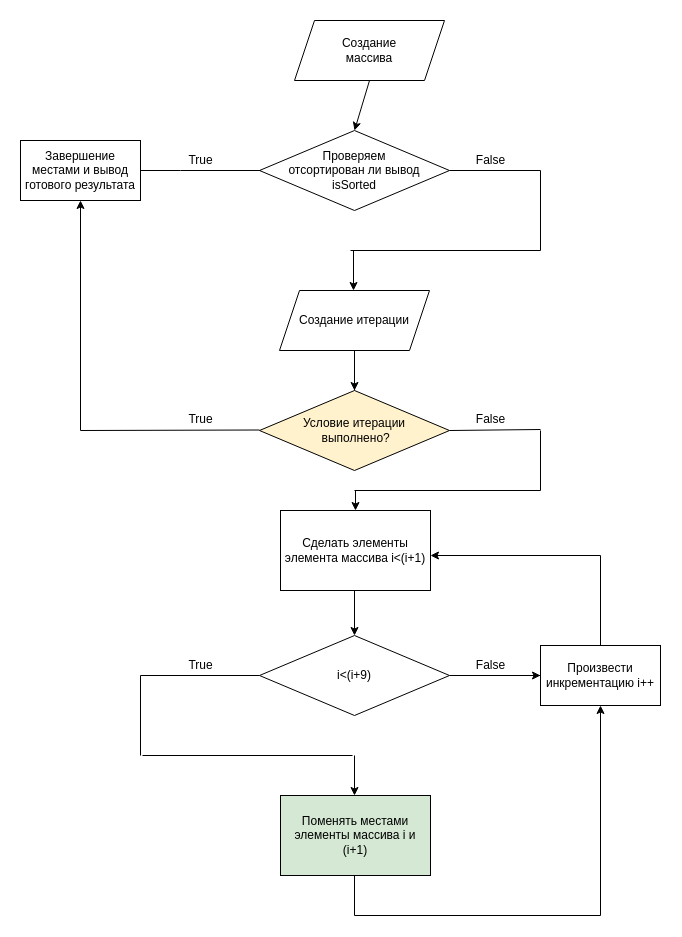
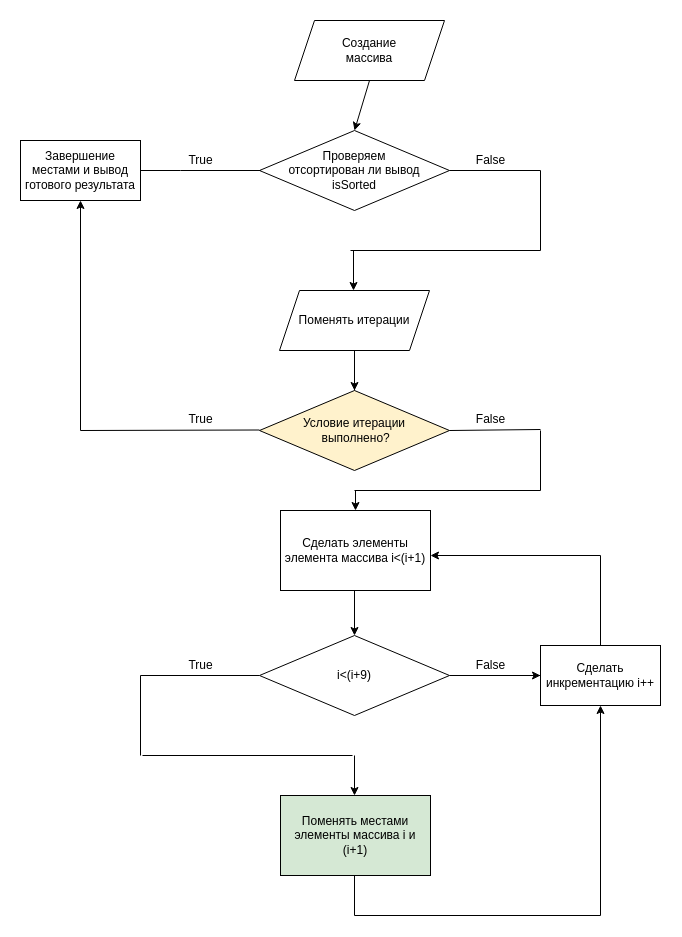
(355, 321) -> (355, 321)
(601, 676) -> (601, 676)
